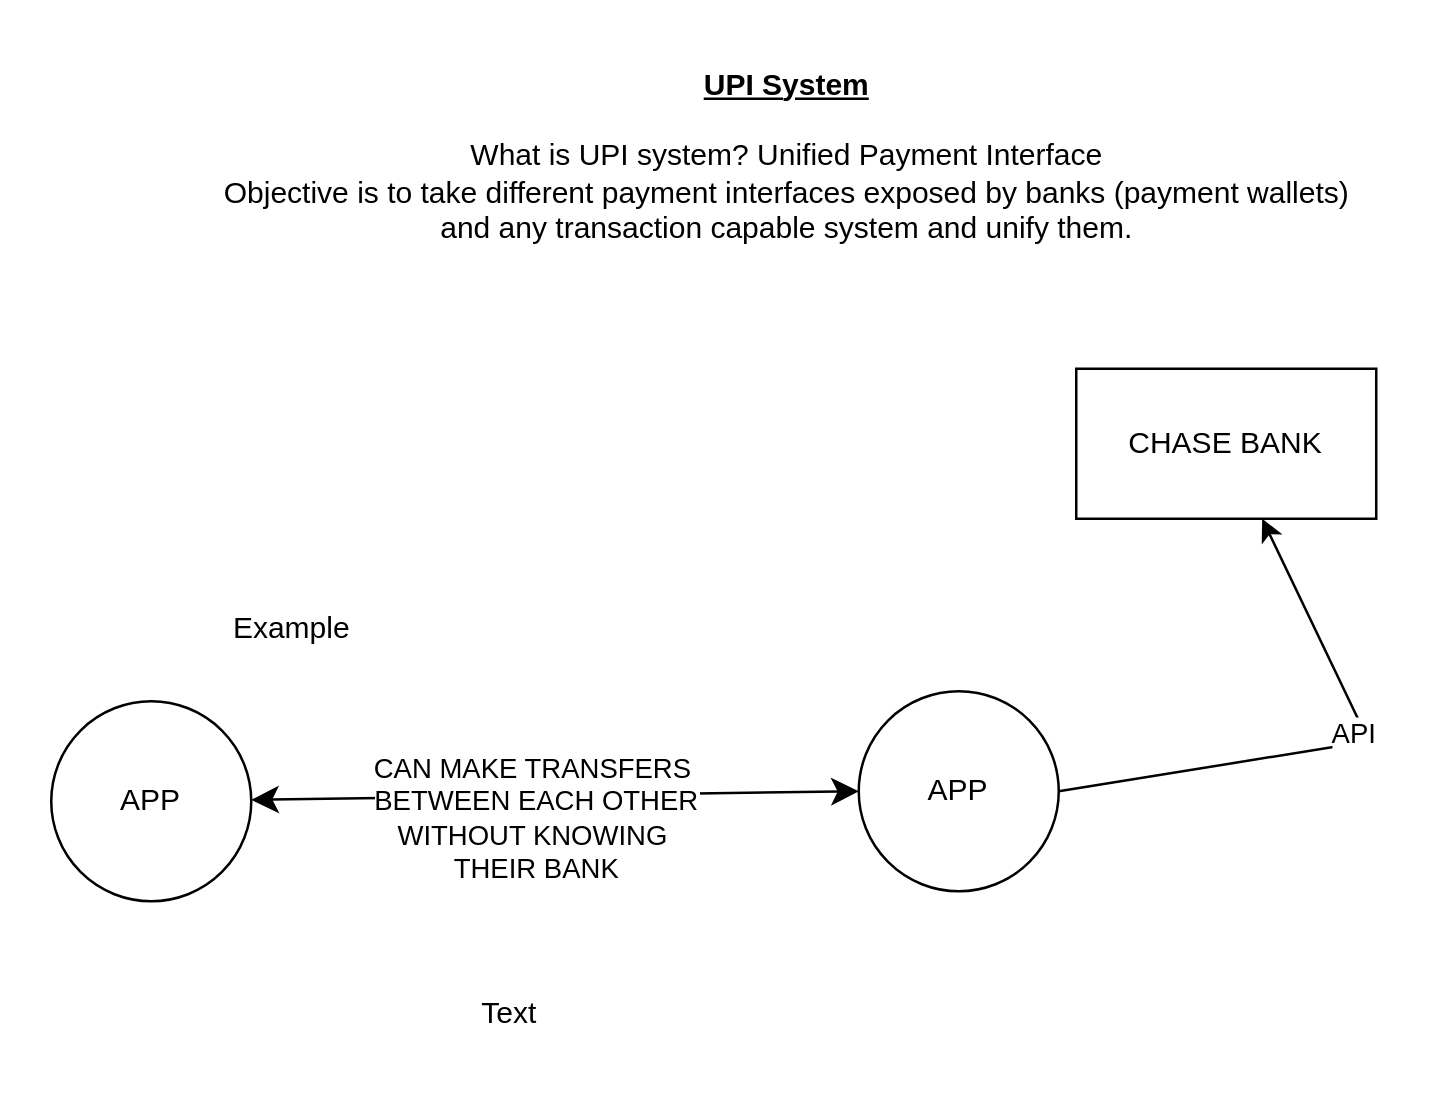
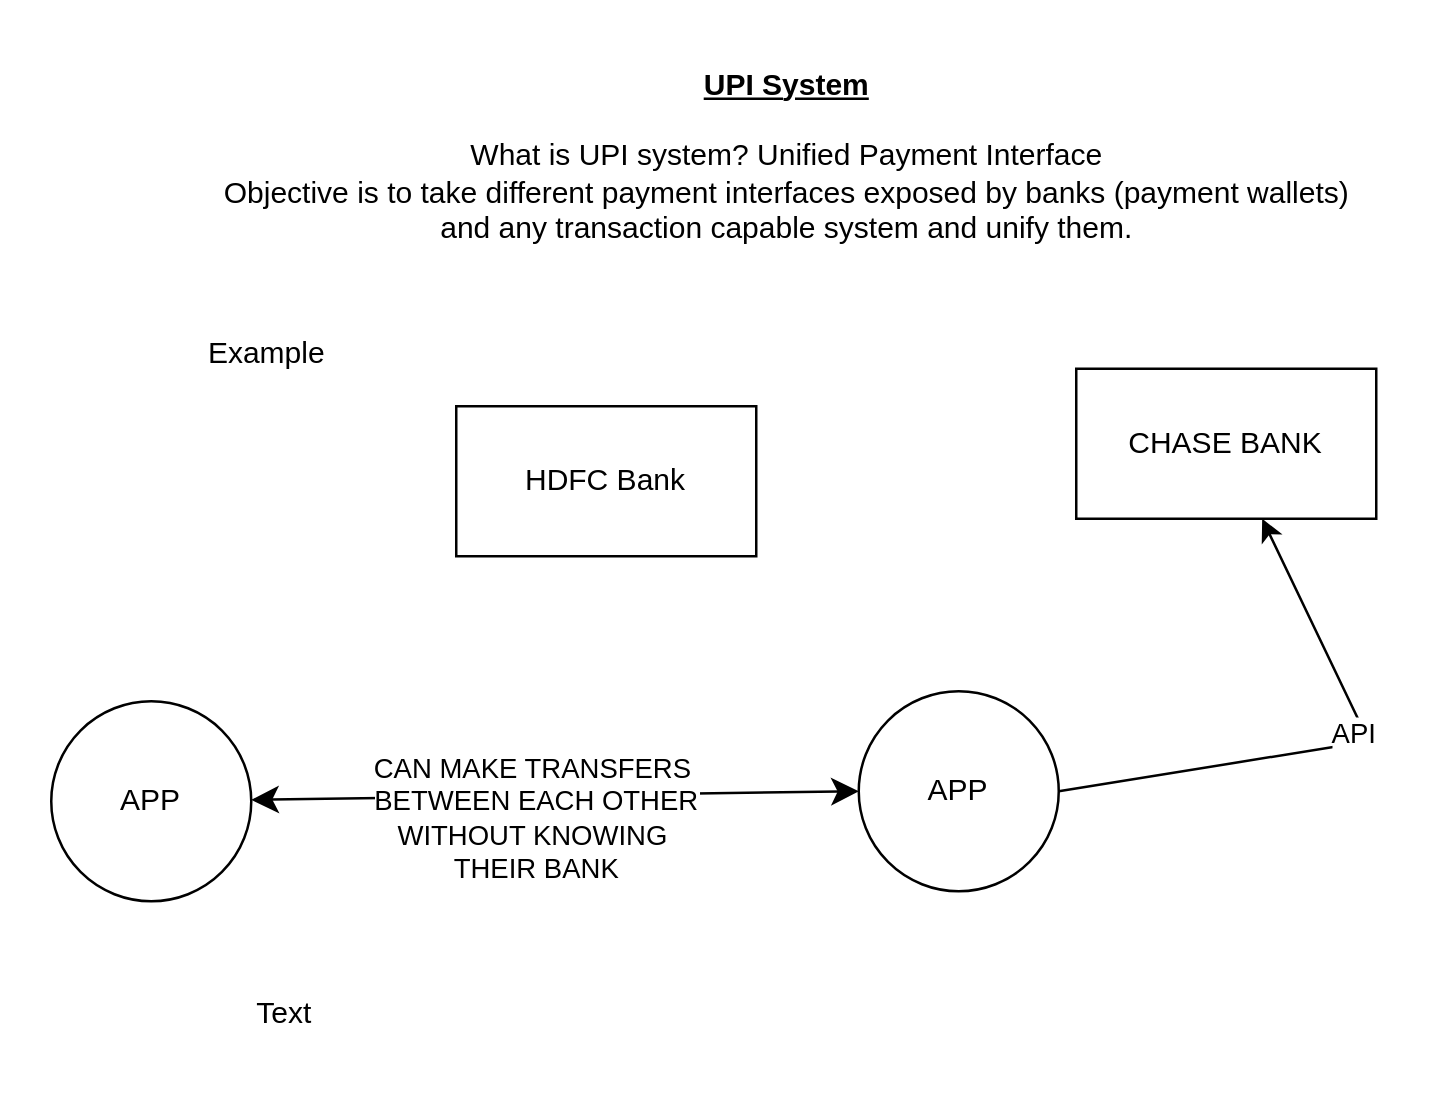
none -> (606, 481)
(290, 629) -> (265, 354)
(509, 1014) -> (284, 1014)
